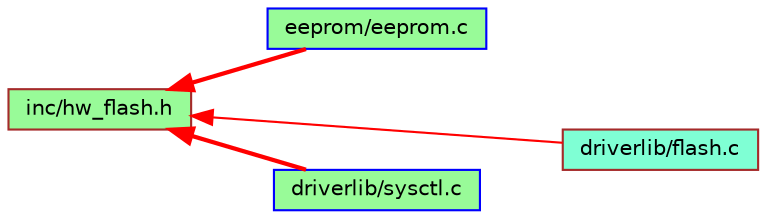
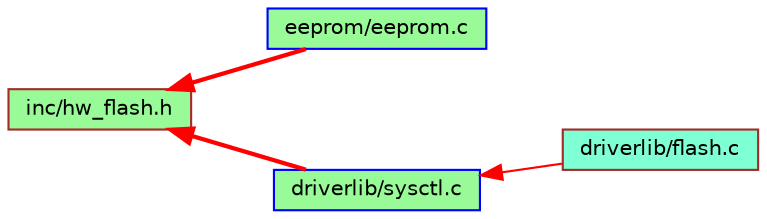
(388, 130) -> (532, 168)
